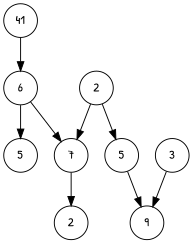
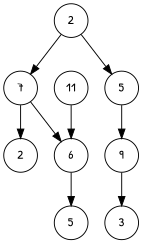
(21, 21) -> (71, 88)
(43, 118) -> (43, 118)
(161, 185) -> (122, 185)
